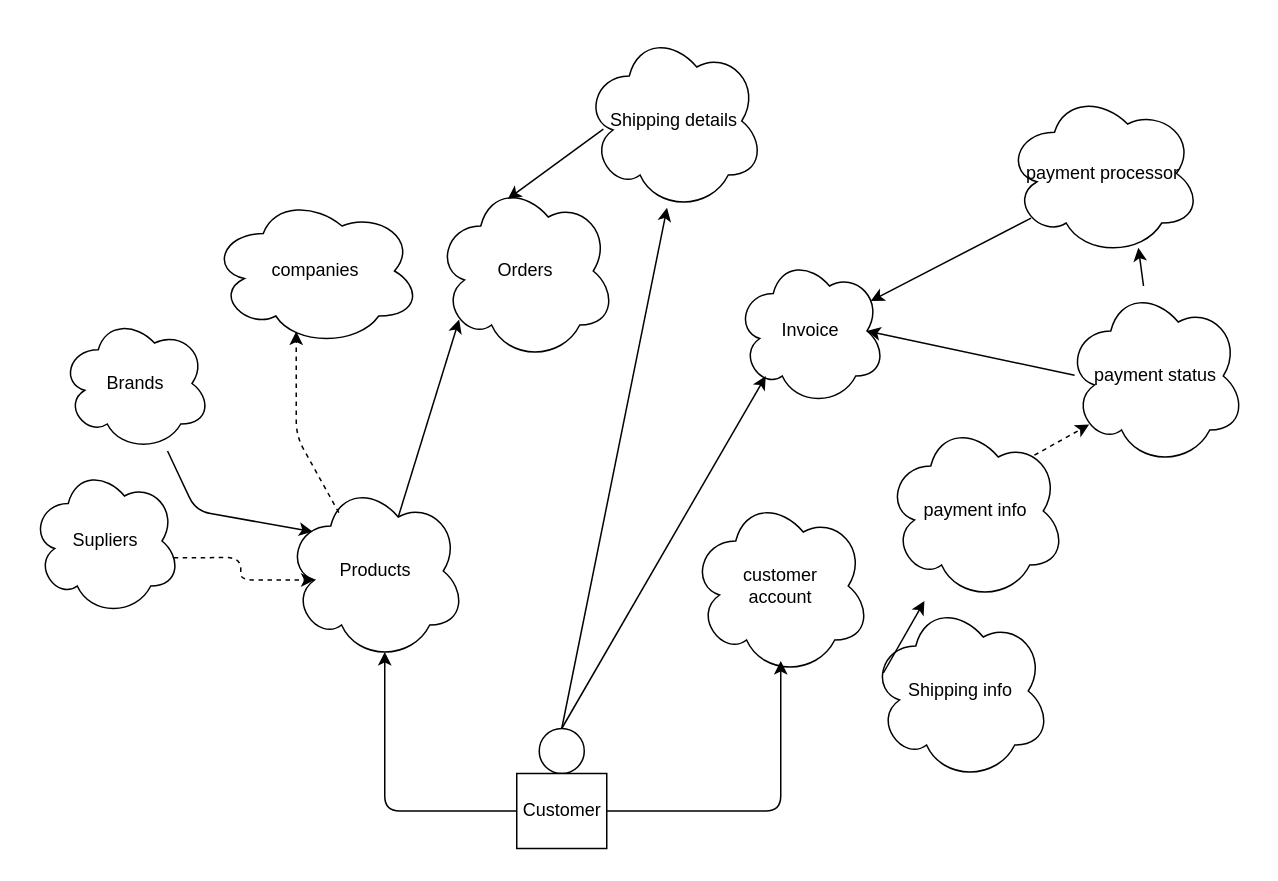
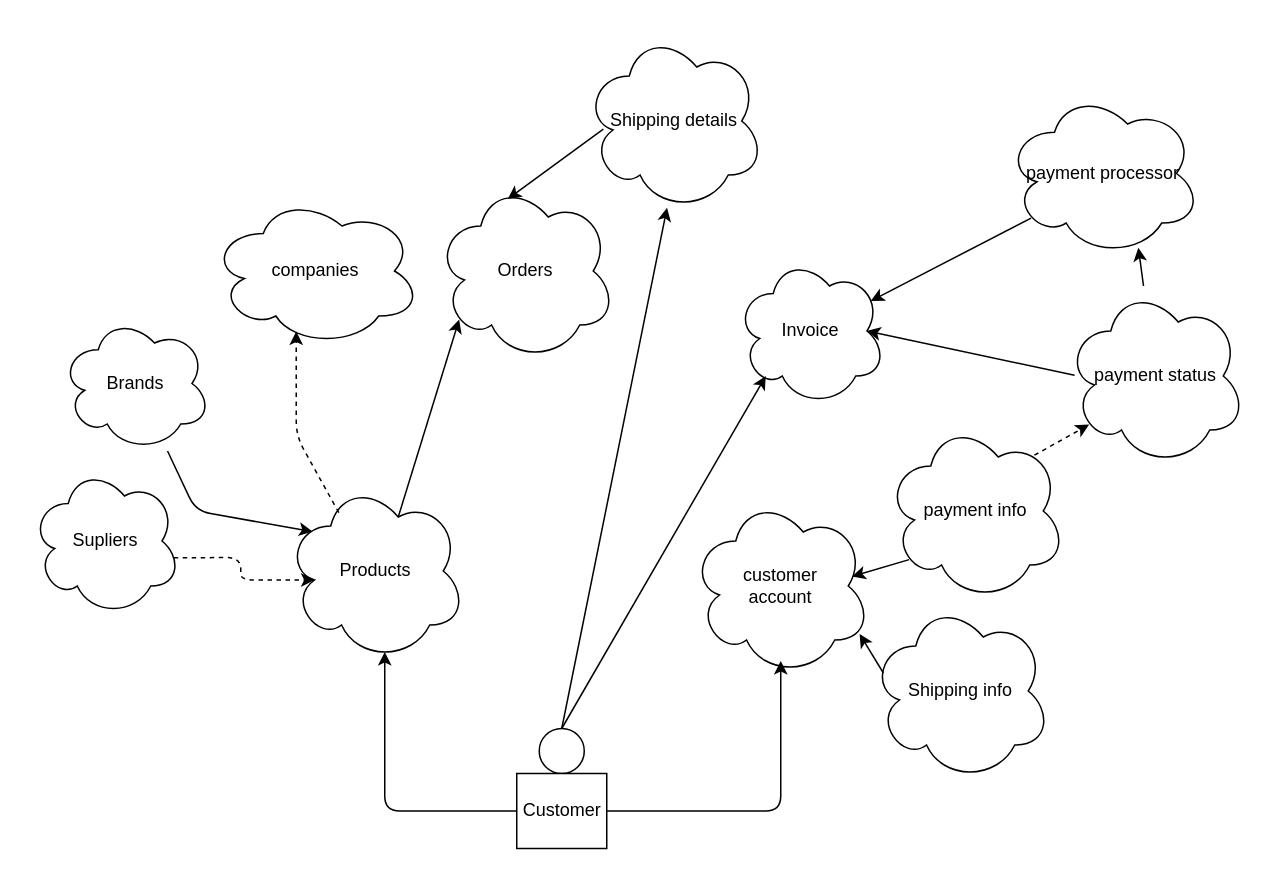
none -> (885, 566)
(901, 641) -> (874, 657)
